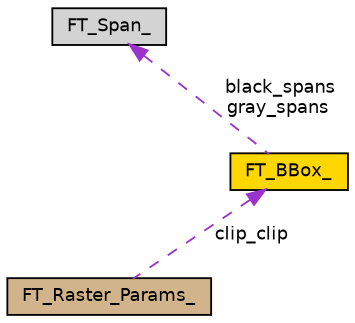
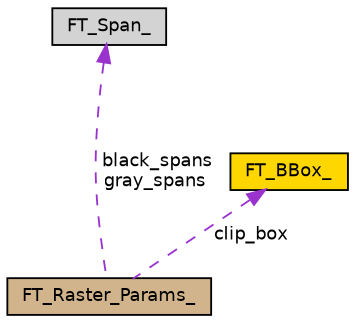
(206, 105) -> (96, 171)
(249, 235) -> (249, 235)
